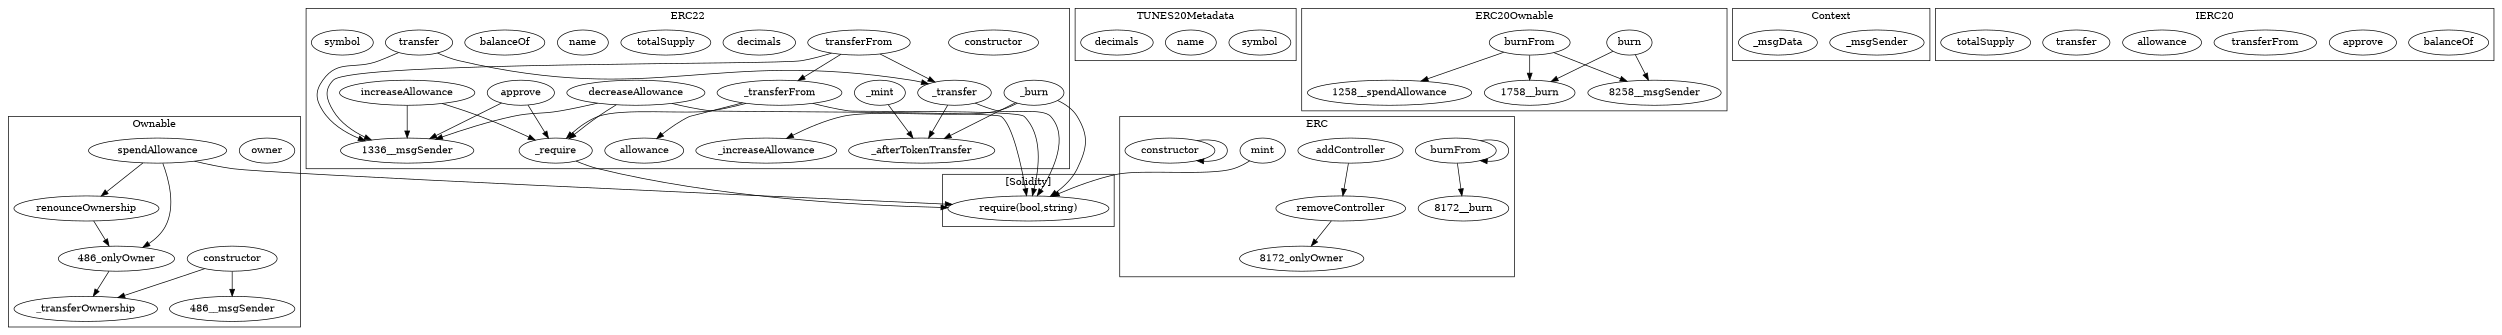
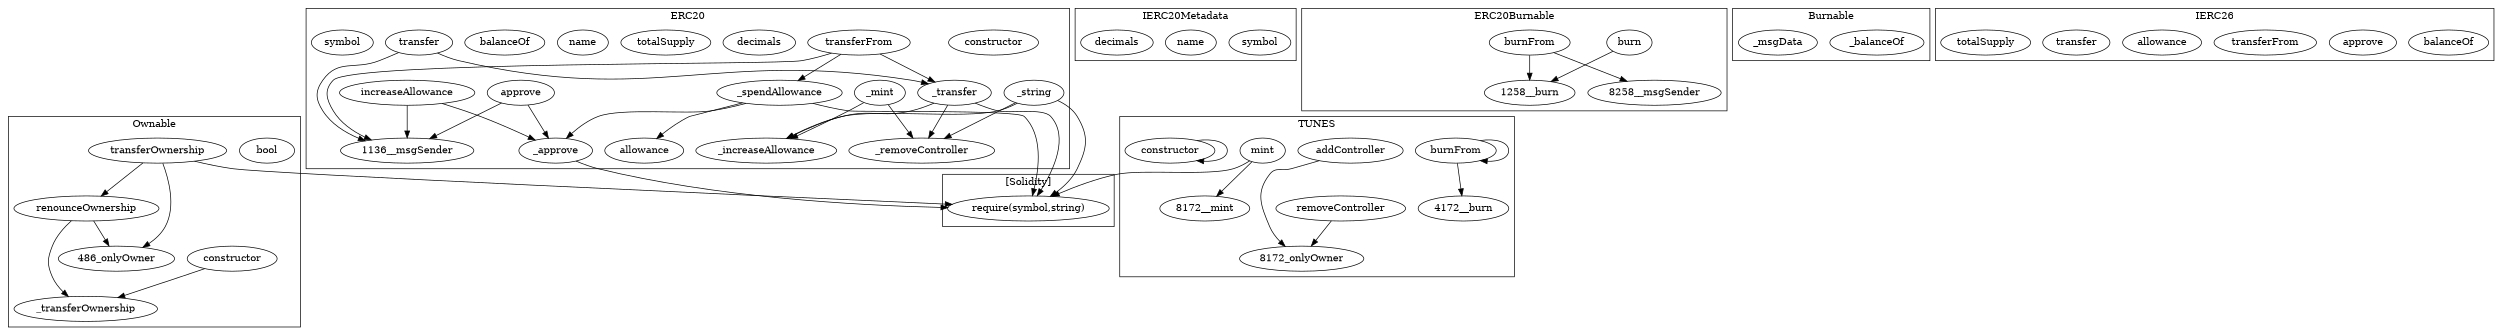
(688, 16) -> (688, 16)
(1186, 16) -> (1186, 16)
(1514, 16) -> (1514, 16)
(1831, 16) -> (1831, 16)
(2215, 16) -> (2215, 16)
(1877, 43) -> (1877, 43)
(1640, 64) -> none
(636, 93) -> none
(779, 93) -> (779, 93)
(1034, 93) -> (1034, 93)
(1390, 93) -> none
(1530, 93) -> (1530, 93)
none -> (862, 113)
none -> (831, 120)
(1317, 124) -> (1317, 124)
(158, 151) -> (158, 151)
(267, 151) -> (267, 151)
(407, 151) -> (407, 151)
(556, 151) -> (556, 151)
(922, 151) -> (922, 151)
(1346, 176) -> (1264, 184)
(1028, 208) -> (1028, 208)
none -> (1205, 208)
(1463, 208) -> (1463, 208)
(103, 281) -> (49, 255)
(232, 309) -> none
